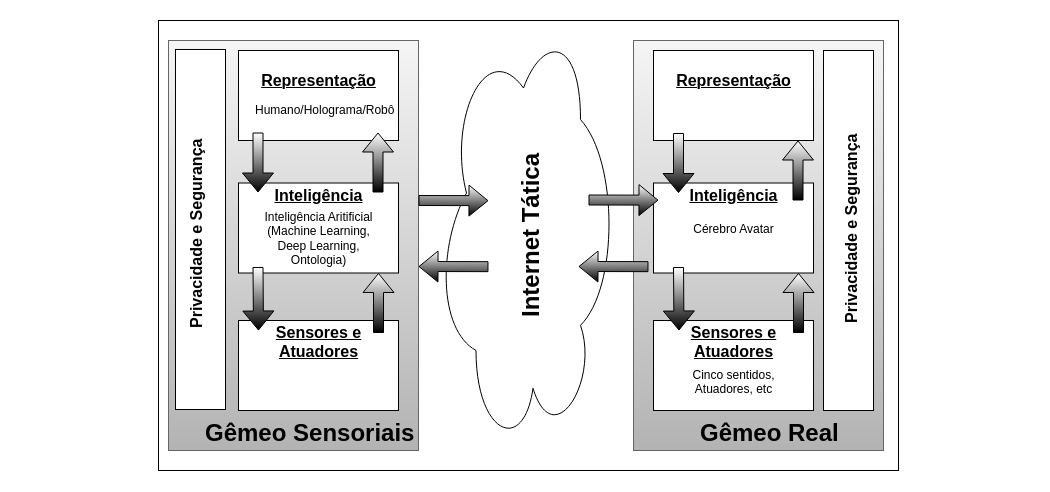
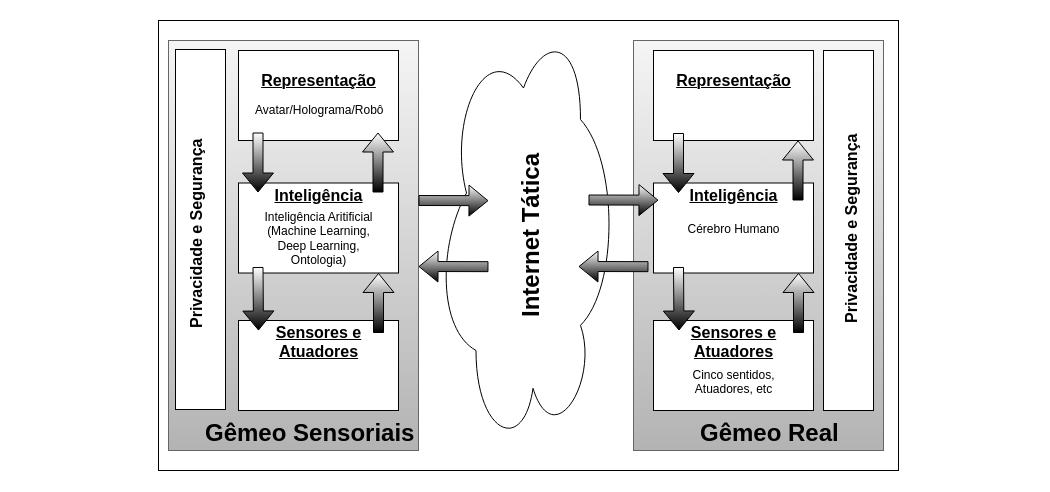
(325, 111) -> (325, 111)
(734, 230) -> (734, 230)
